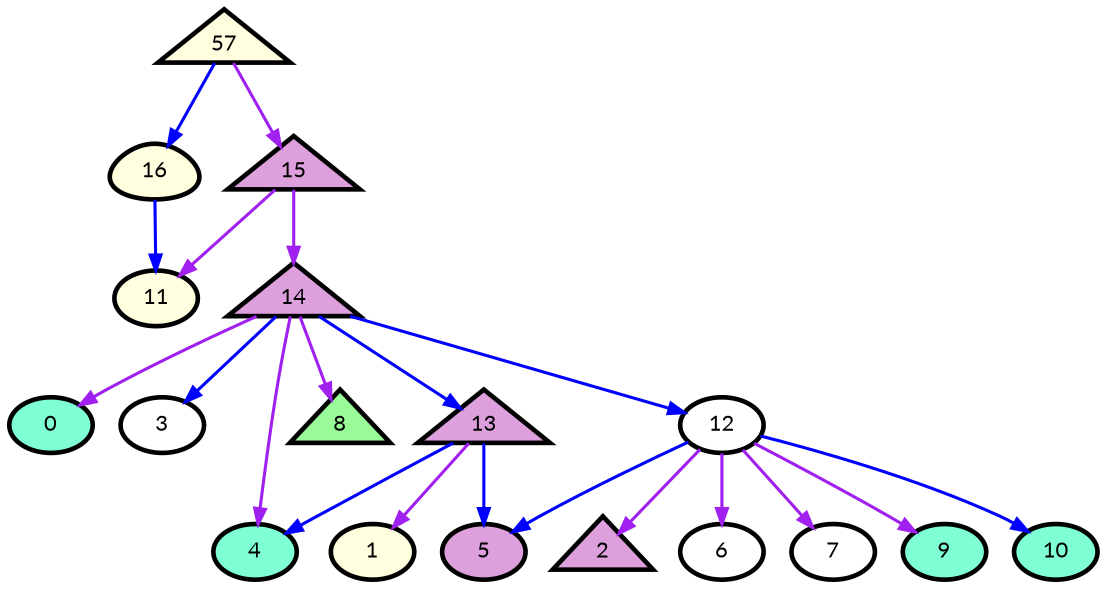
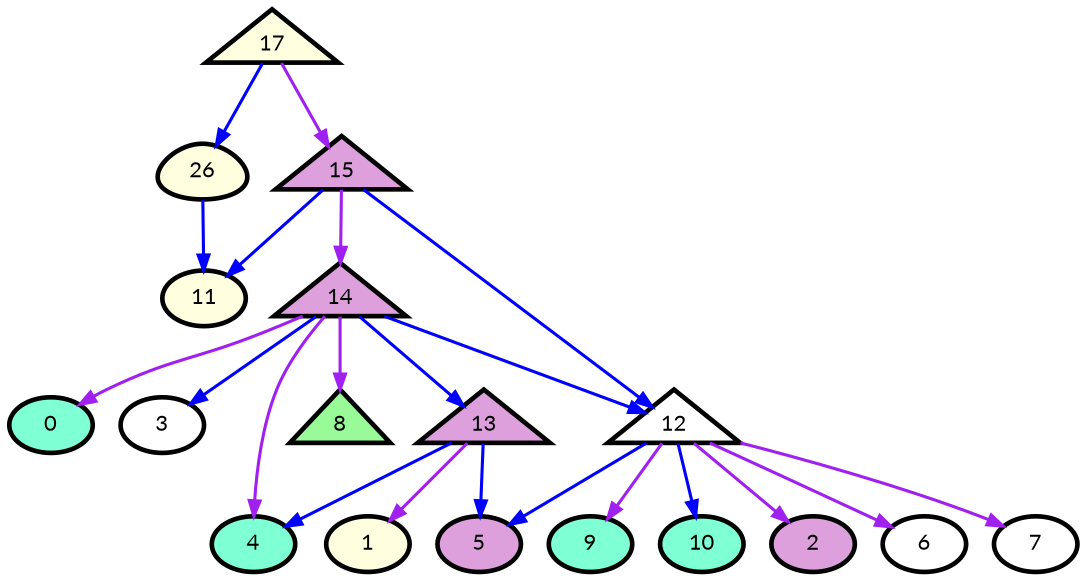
(224, 45) -> (272, 45)
(155, 172) -> (203, 172)
(233, 227) -> (281, 227)
none -> (502, 294)
(722, 425) -> (674, 425)
(603, 552) -> (813, 544)
